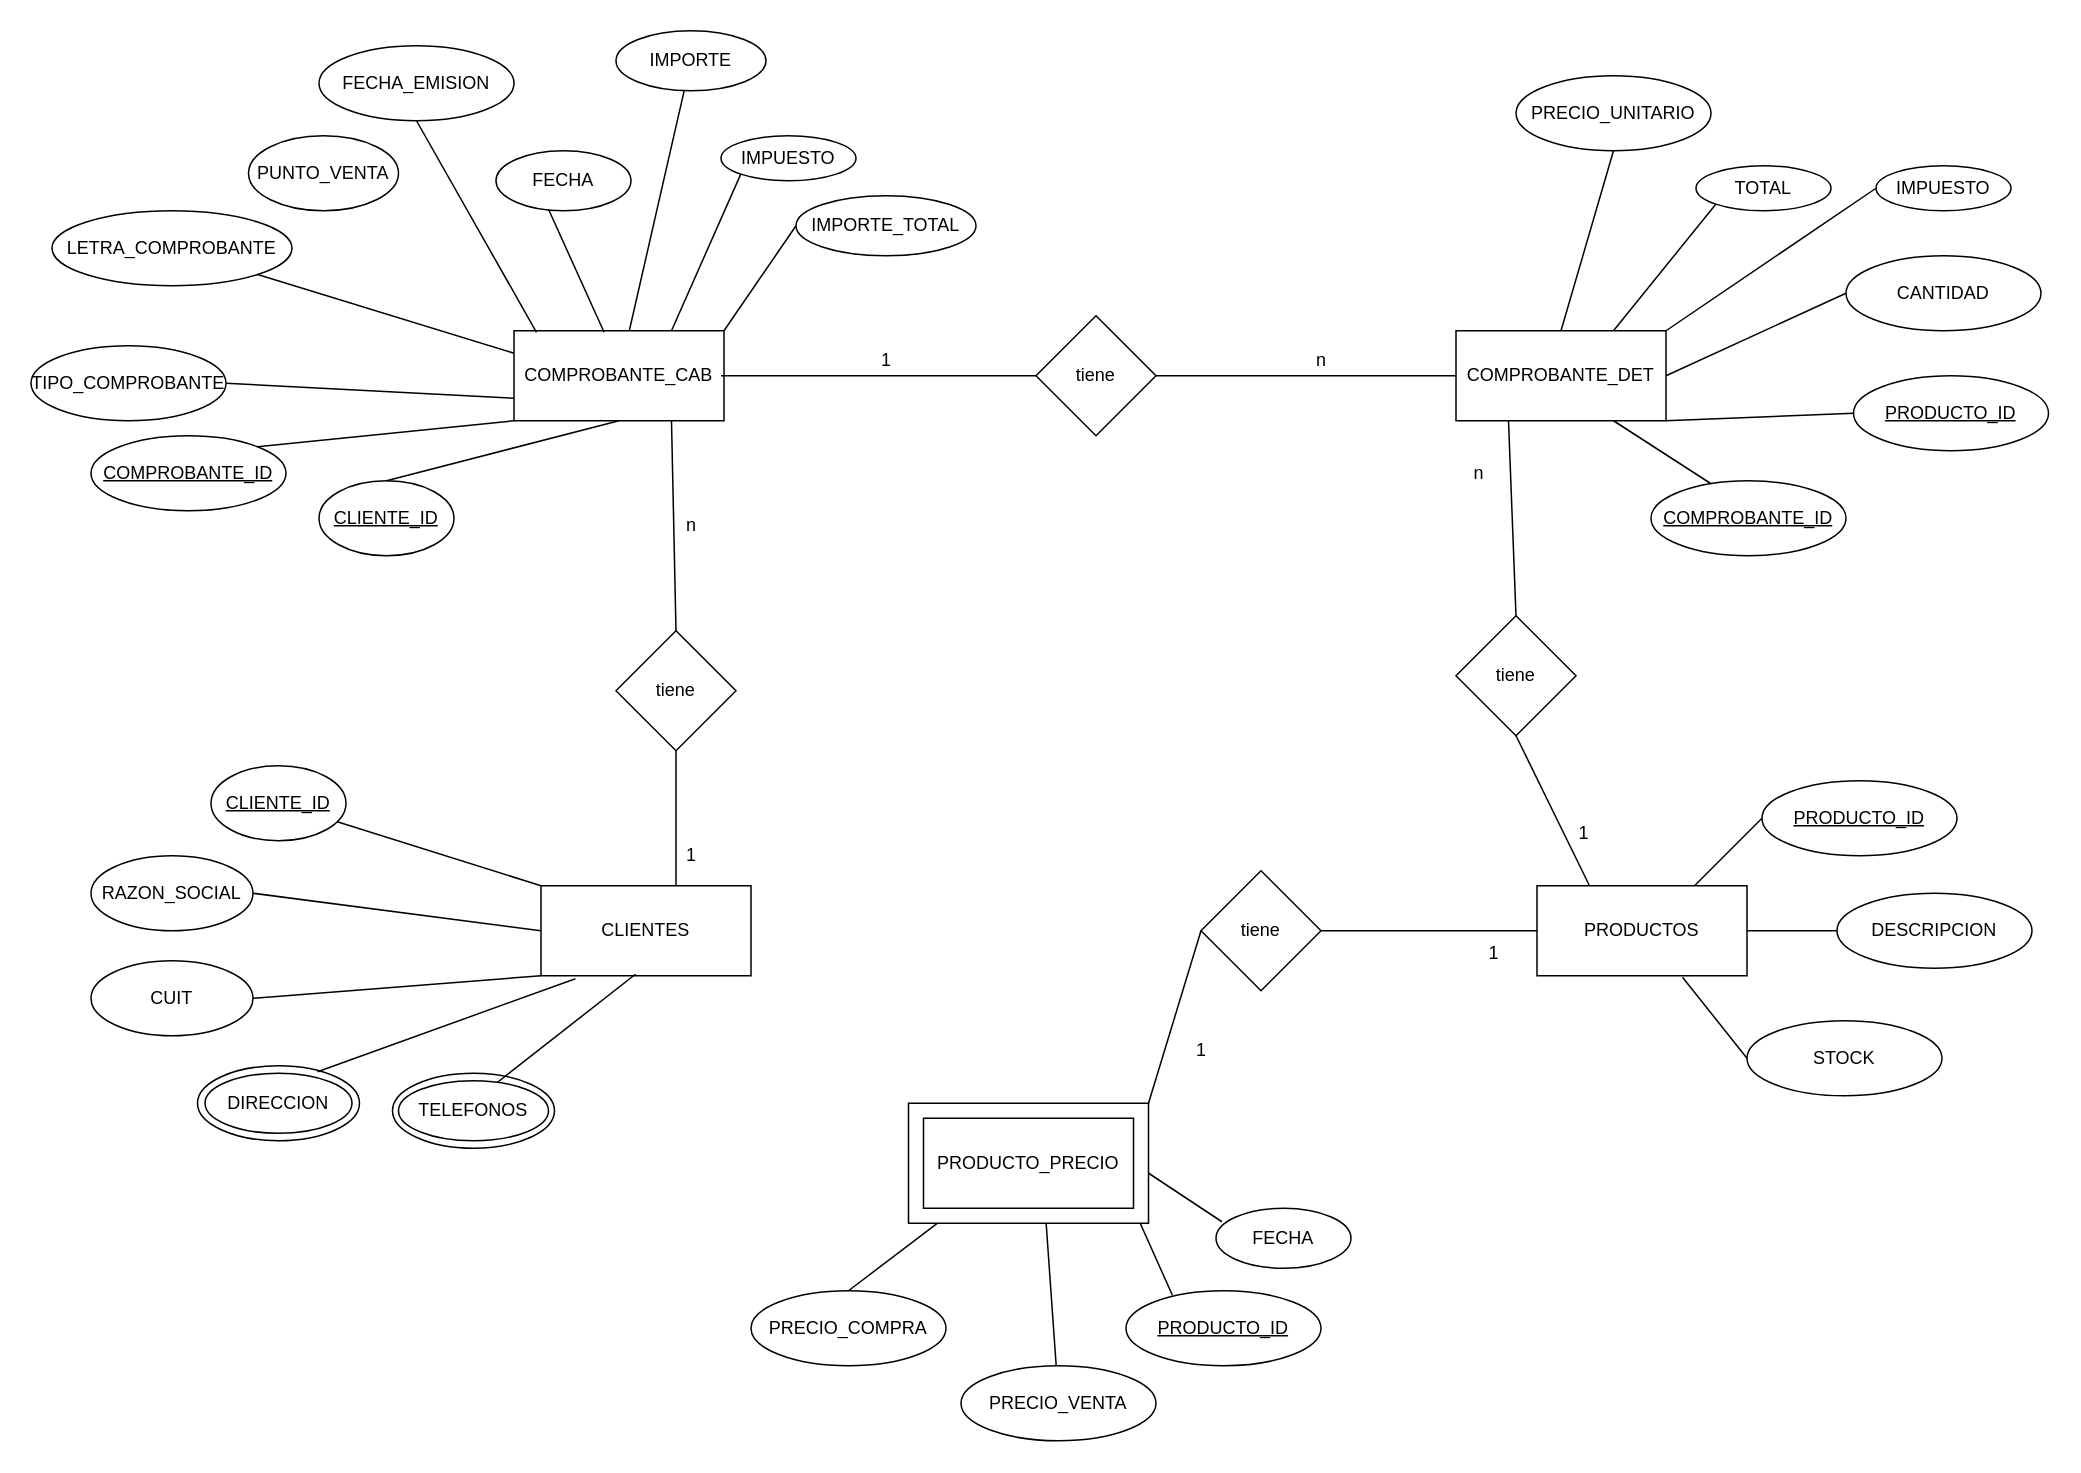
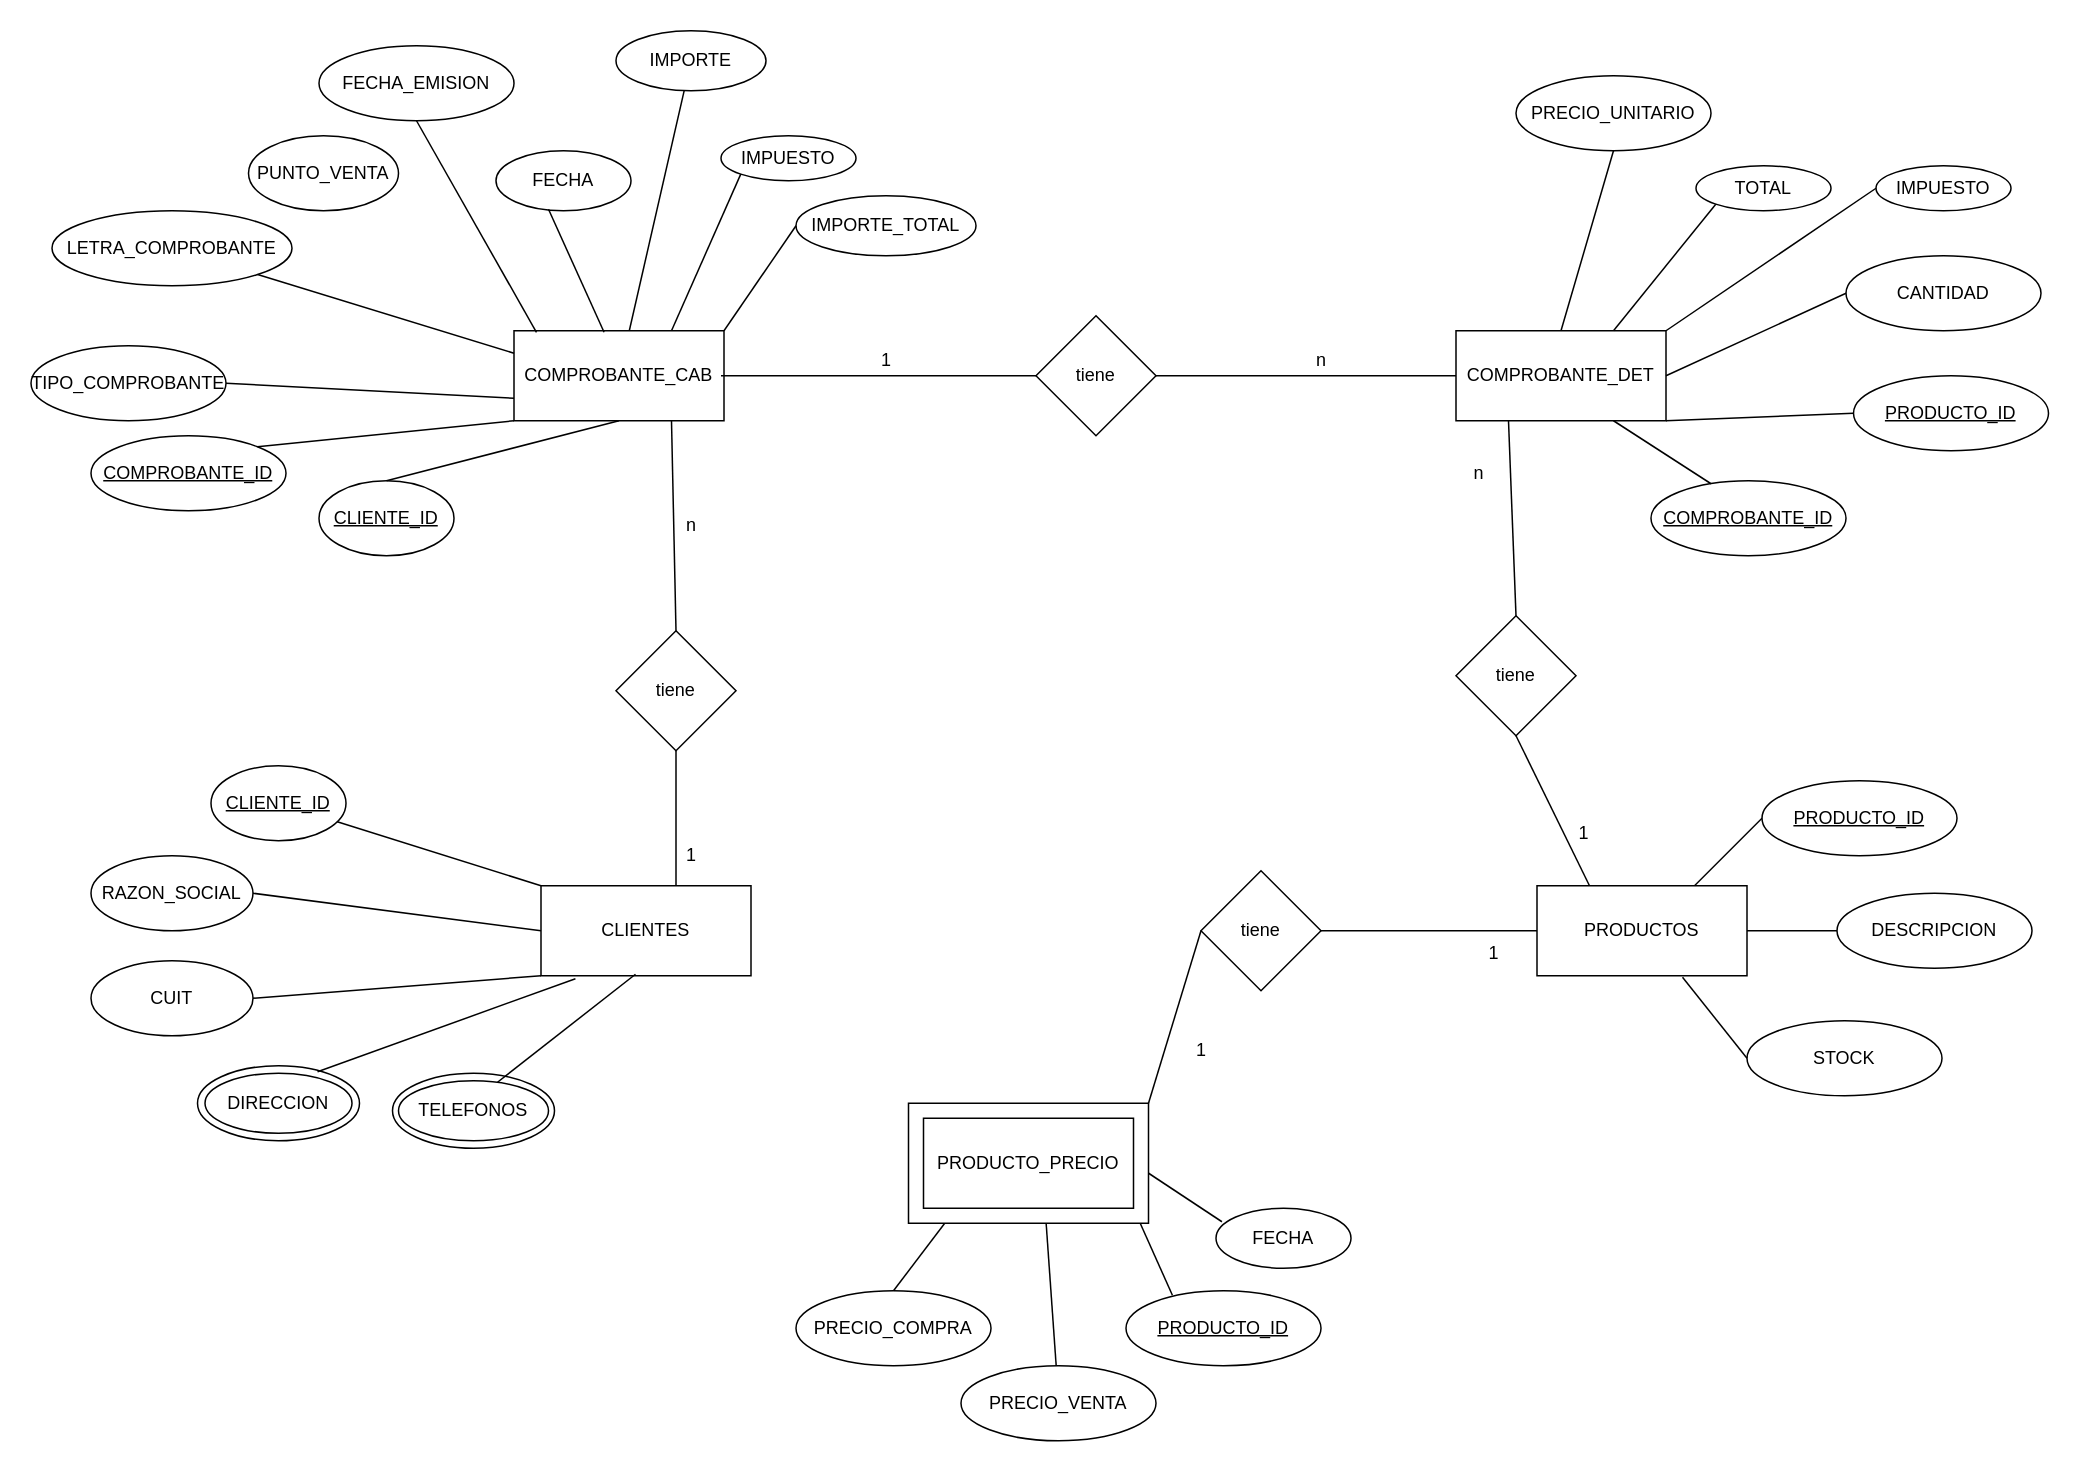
(848, 1328) -> (893, 1328)
